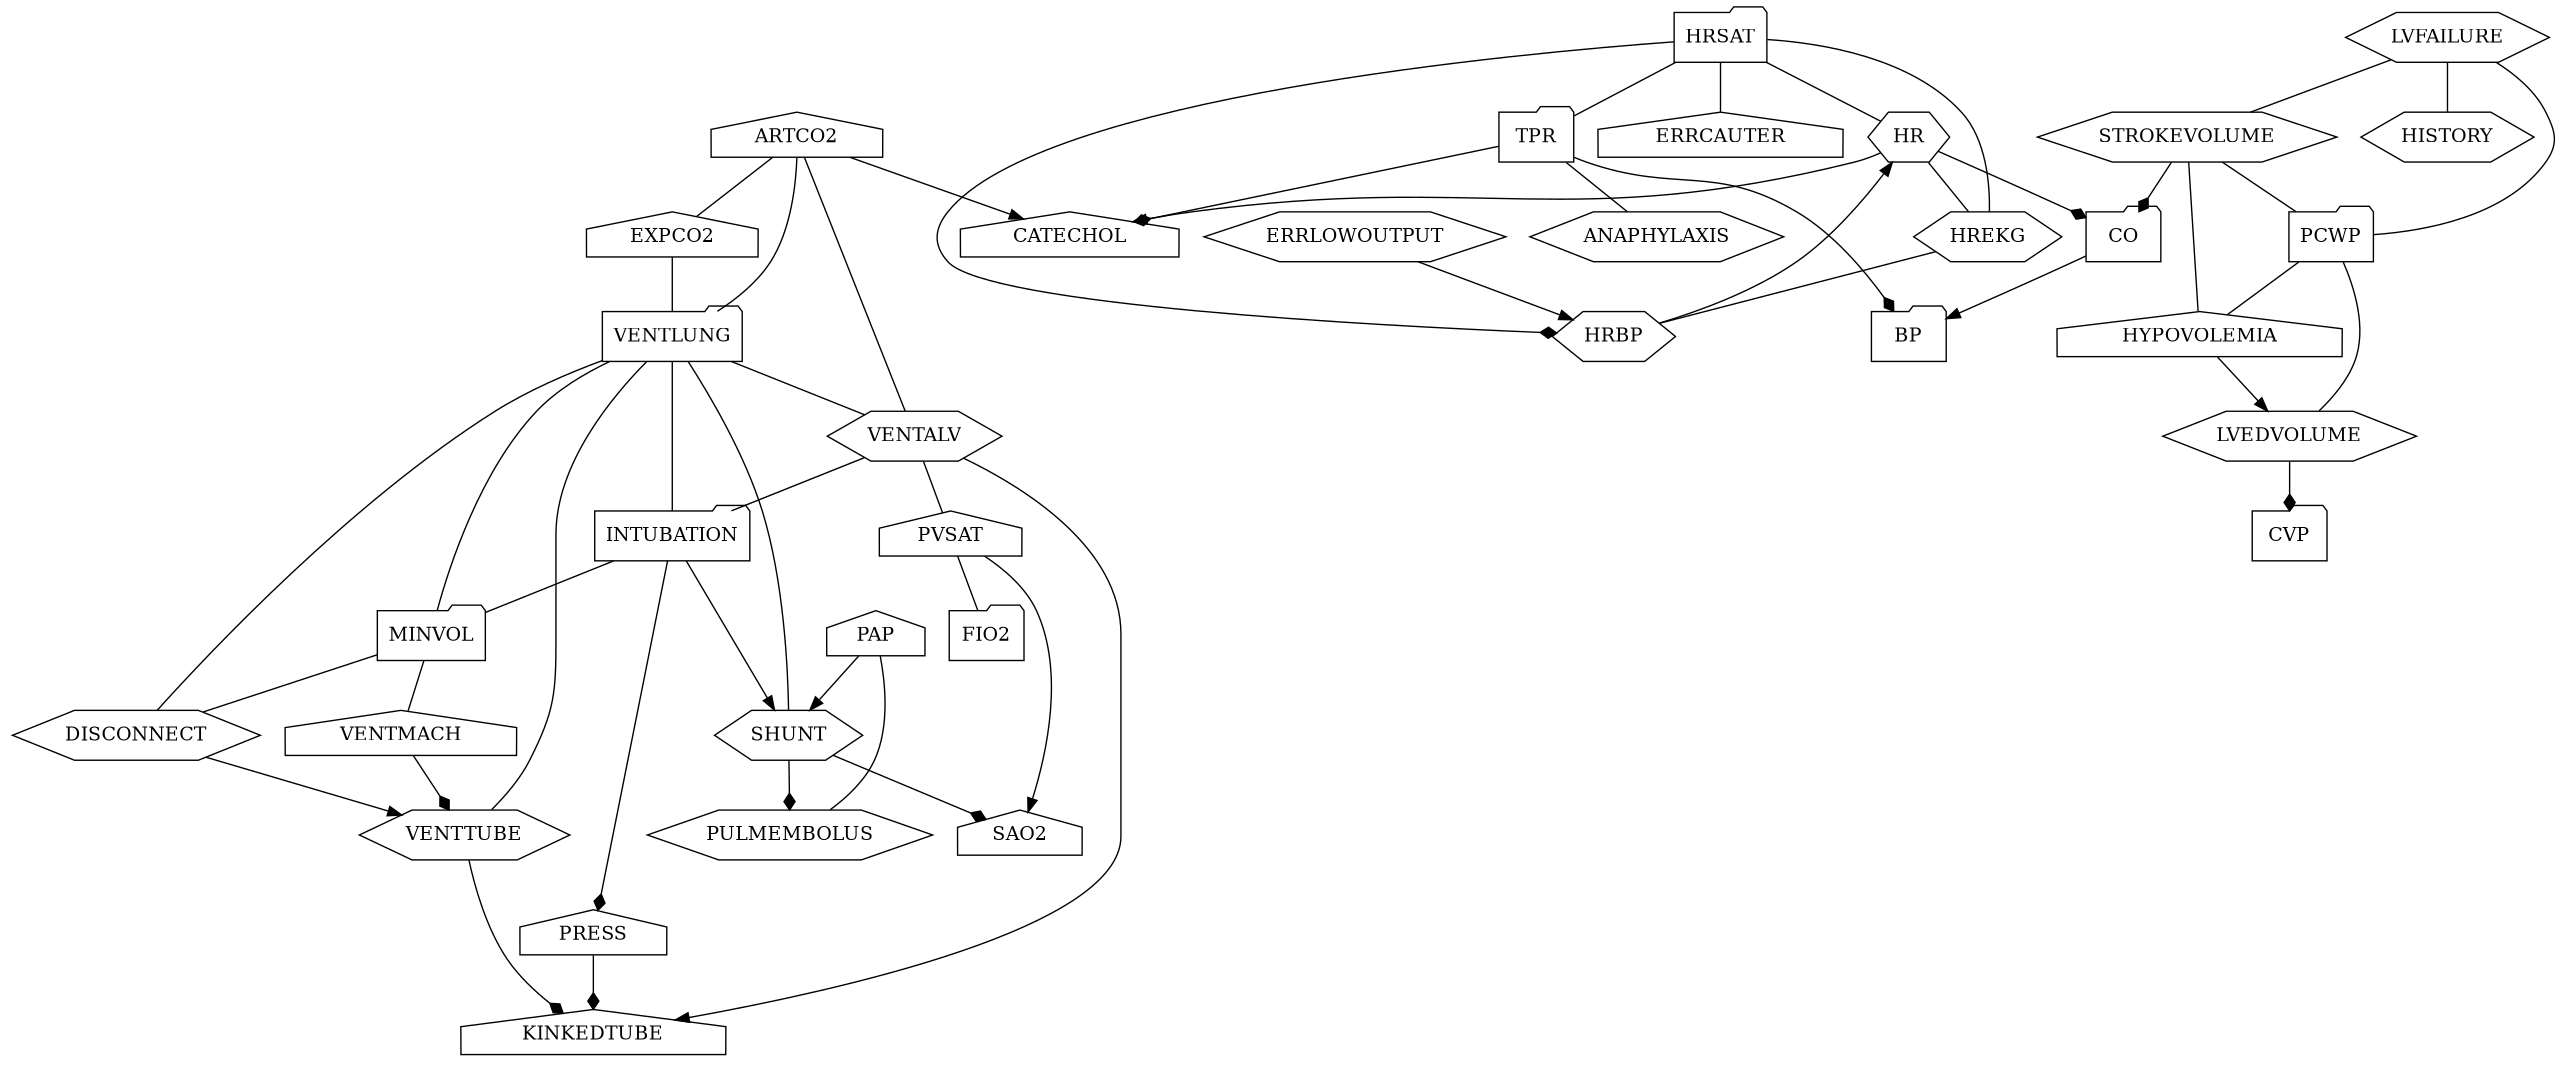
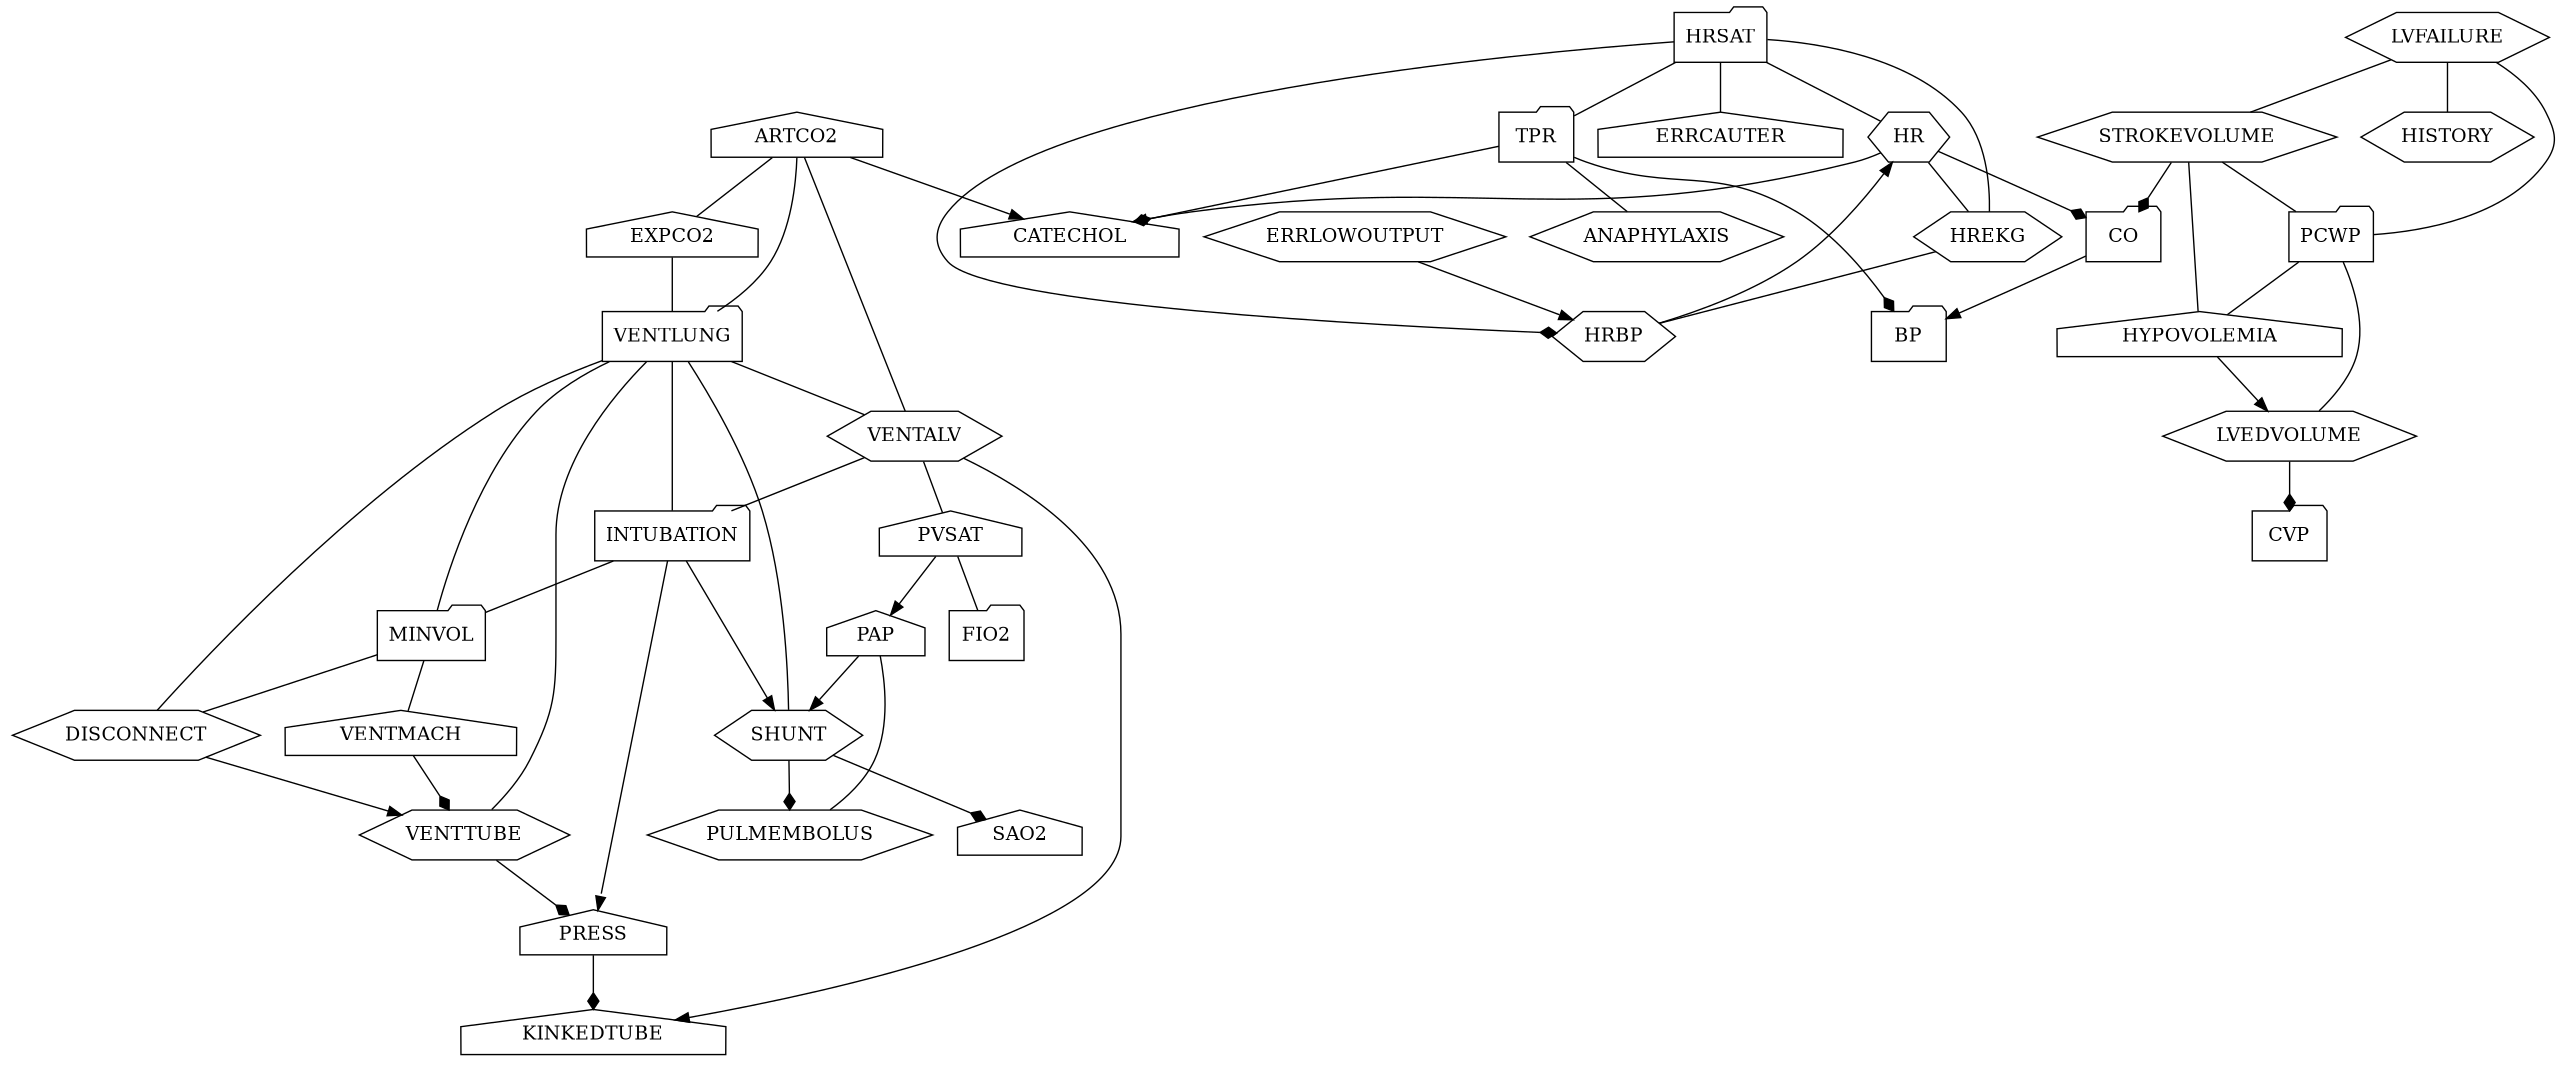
(1050, 667) -> (918, 580)
(634, 727) -> (634, 727)
(496, 940) -> (526, 883)
